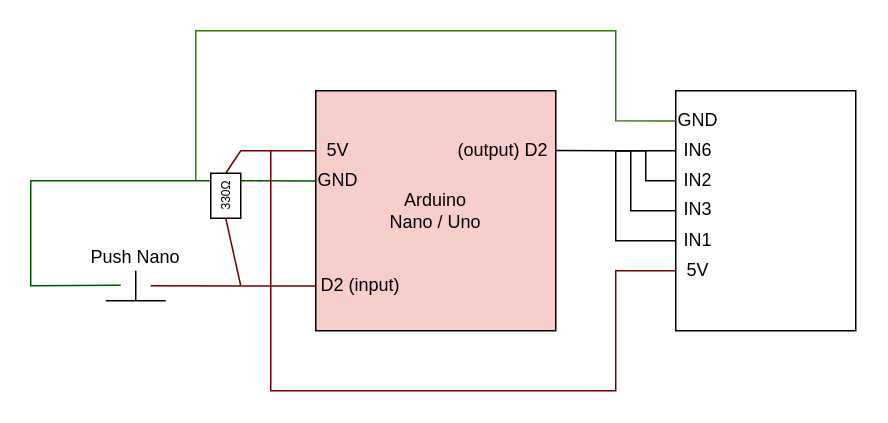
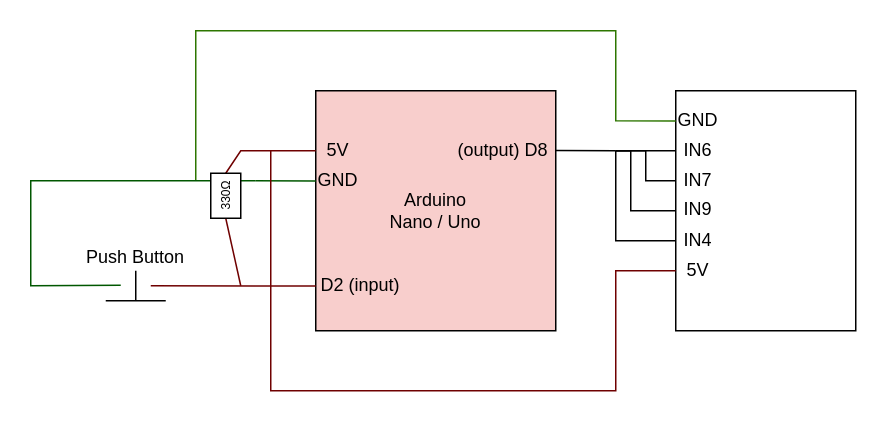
(503, 151) -> (503, 151)
(698, 181) -> (698, 181)
(698, 209) -> (698, 209)
(698, 241) -> (698, 241)
(136, 257) -> (136, 257)
